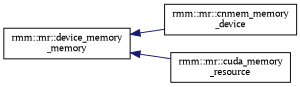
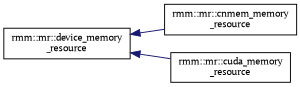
(231, 20) -> (231, 20)
(67, 44) -> (67, 44)
